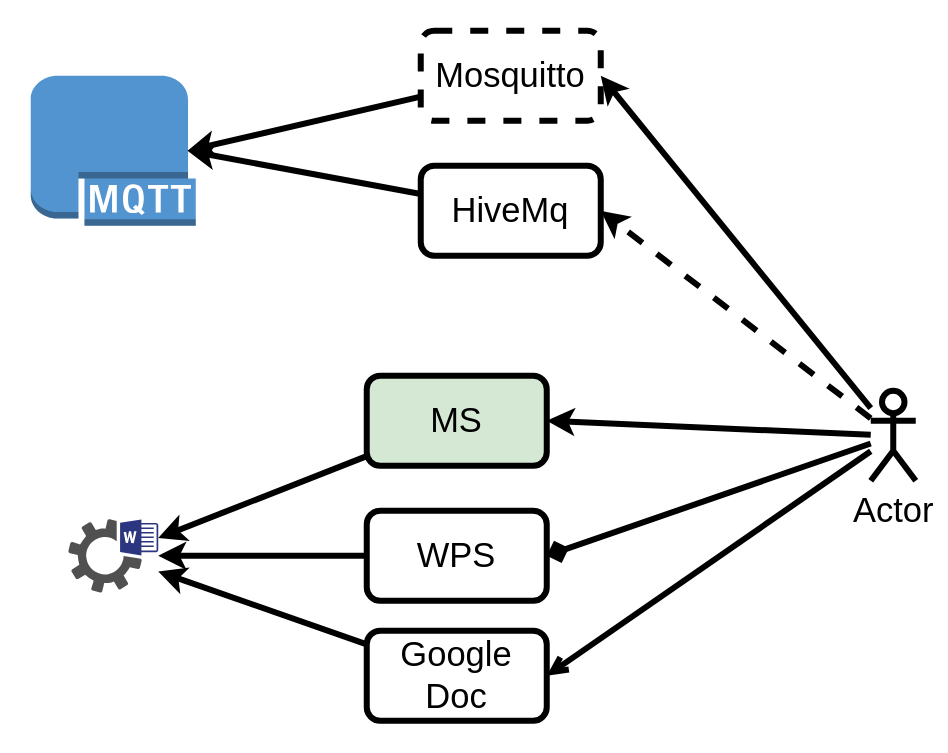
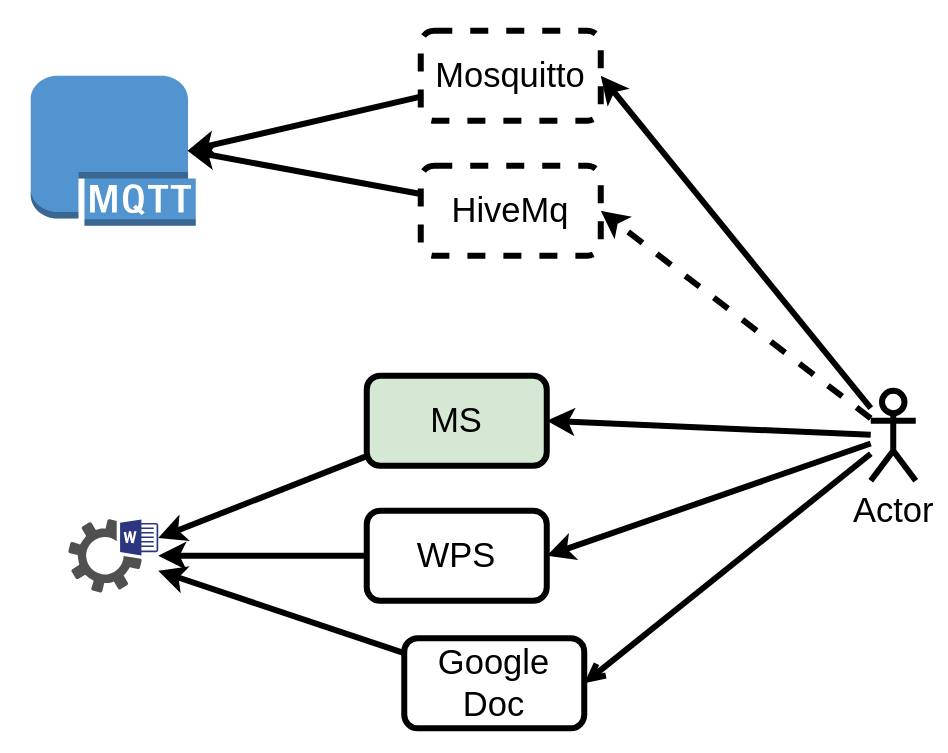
(511, 211) -> (511, 211)
(567, 549) -> (567, 549)
(457, 676) -> (494, 683)
